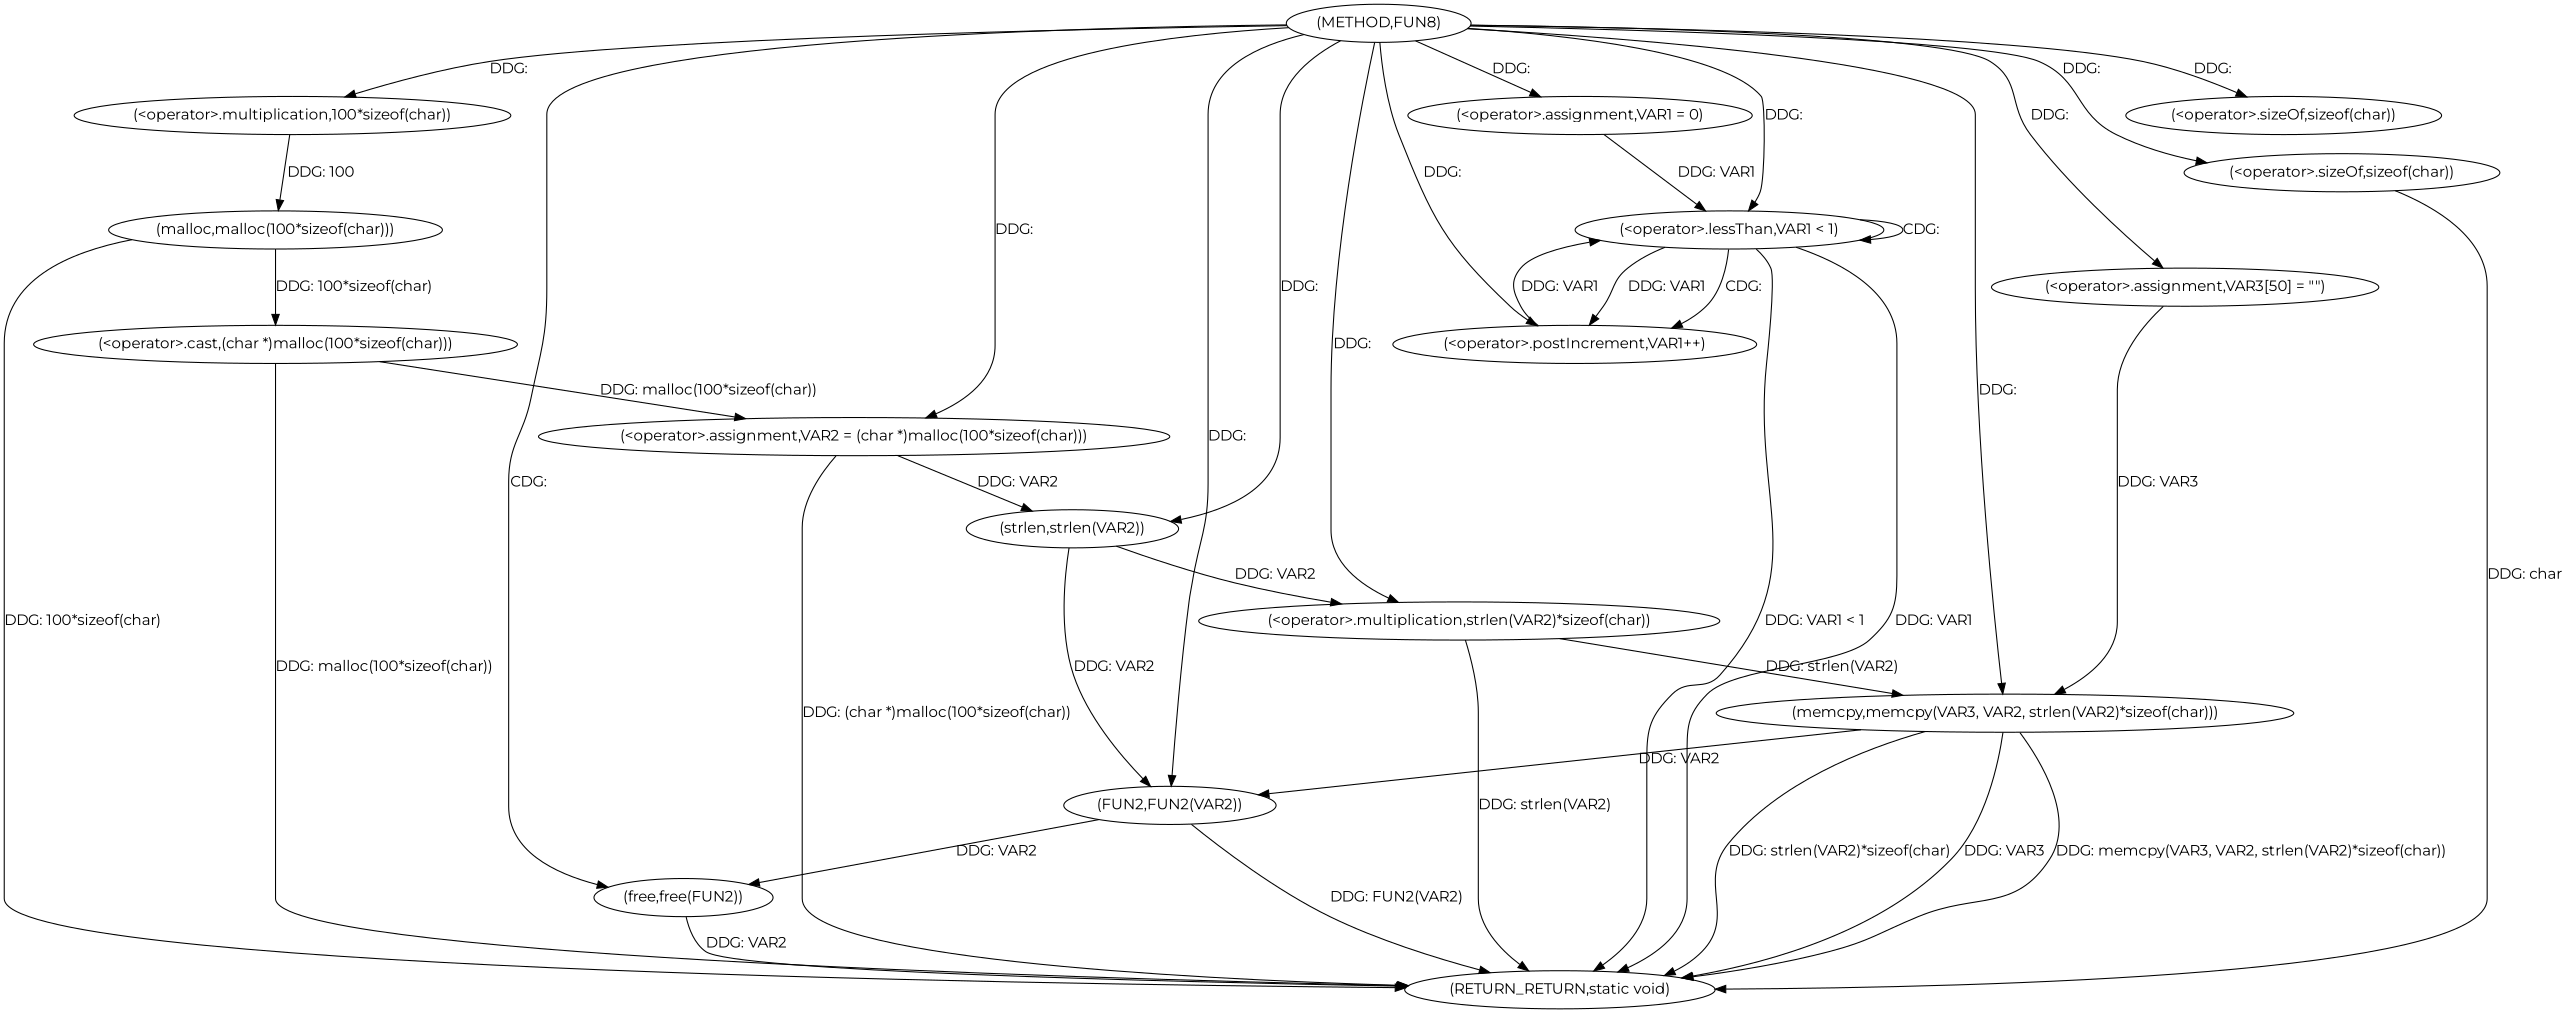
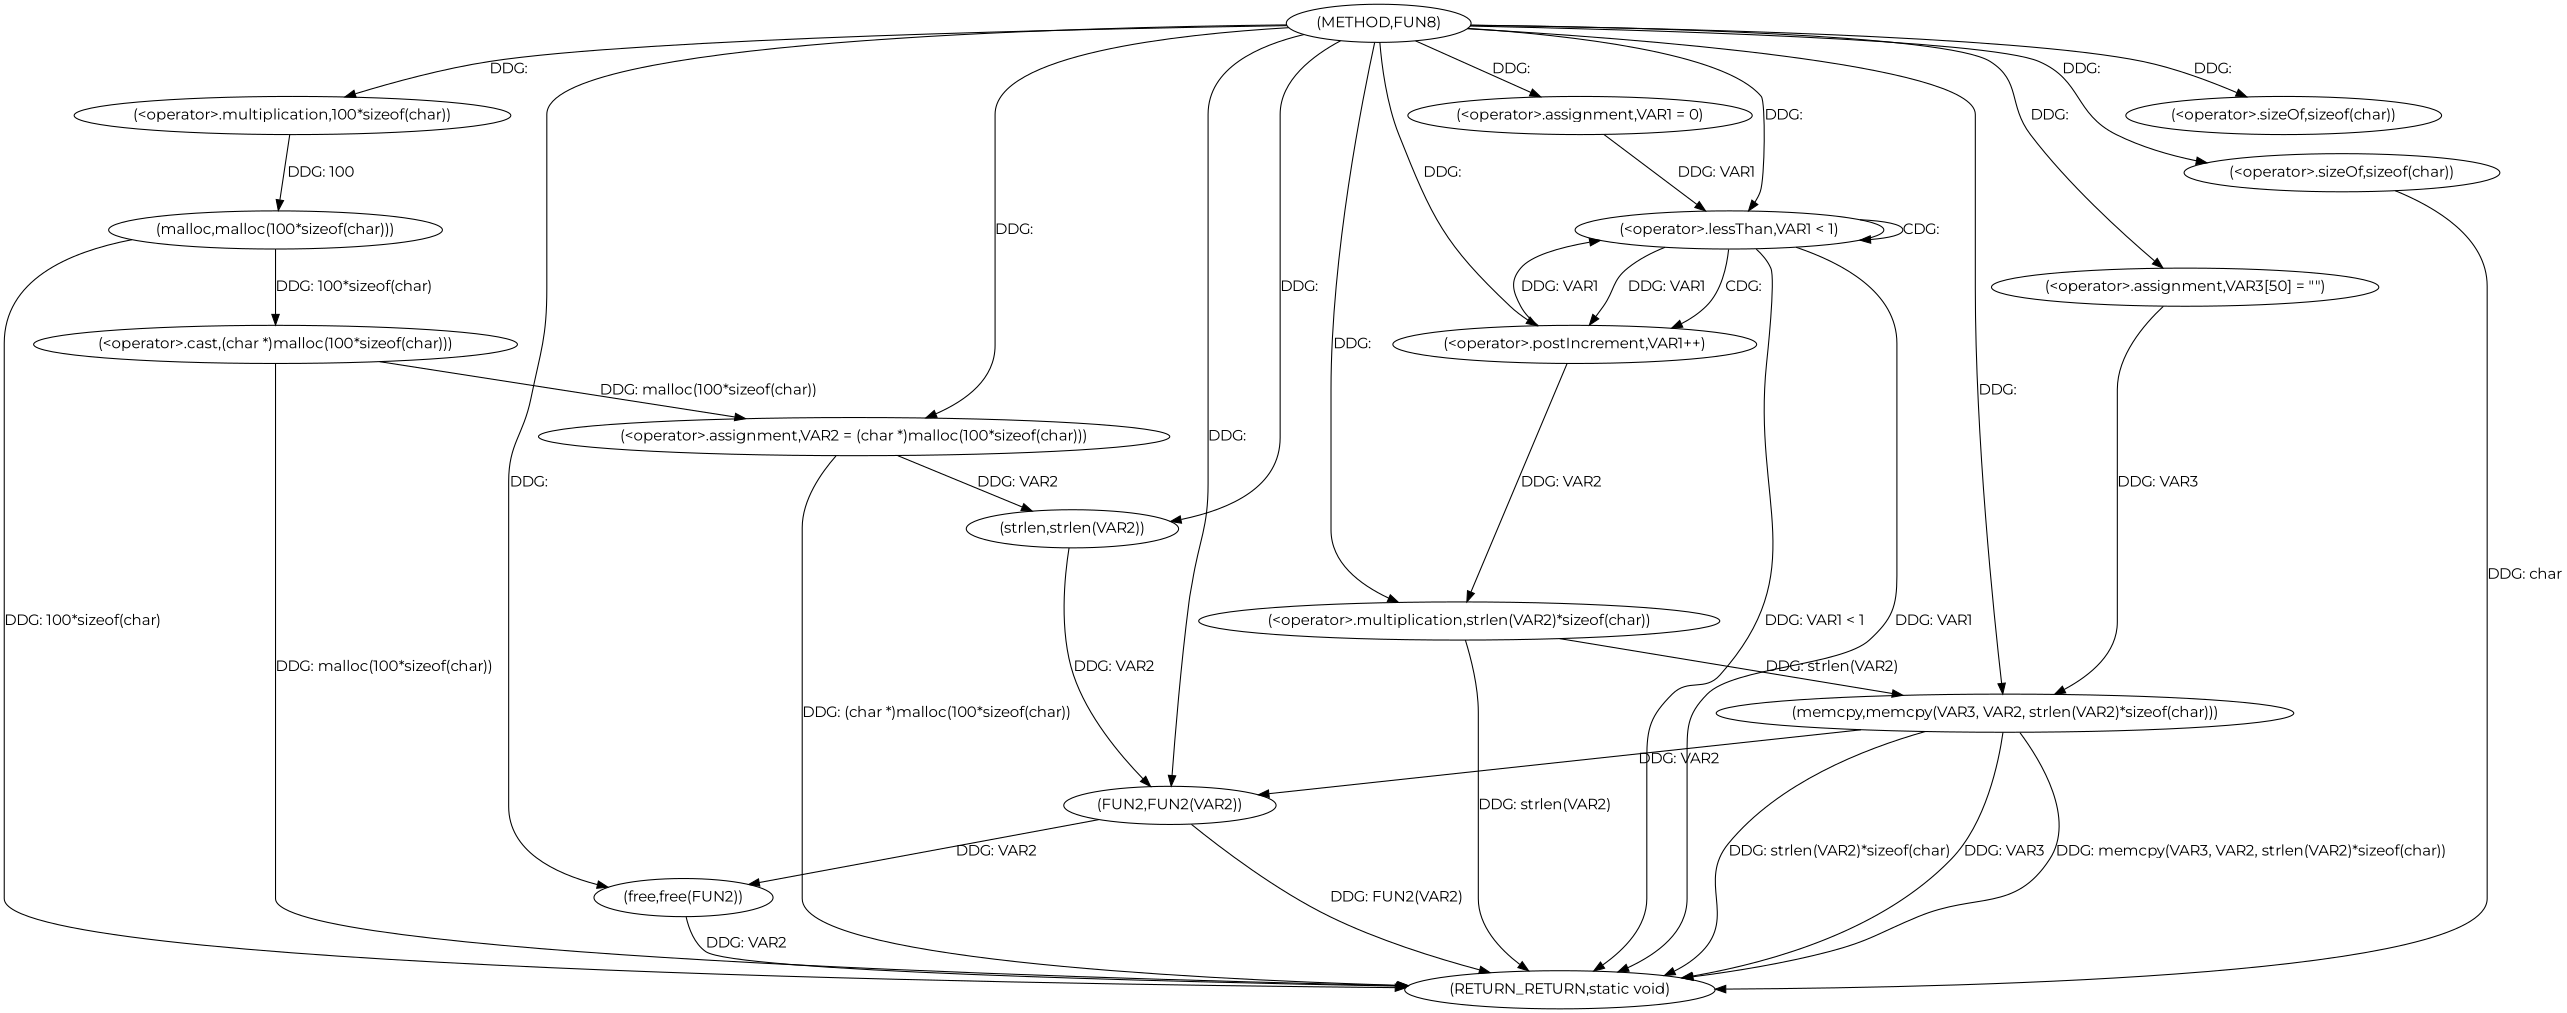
(531, 483) -> (531, 483)
(1222, 580) -> (1519, 478)
